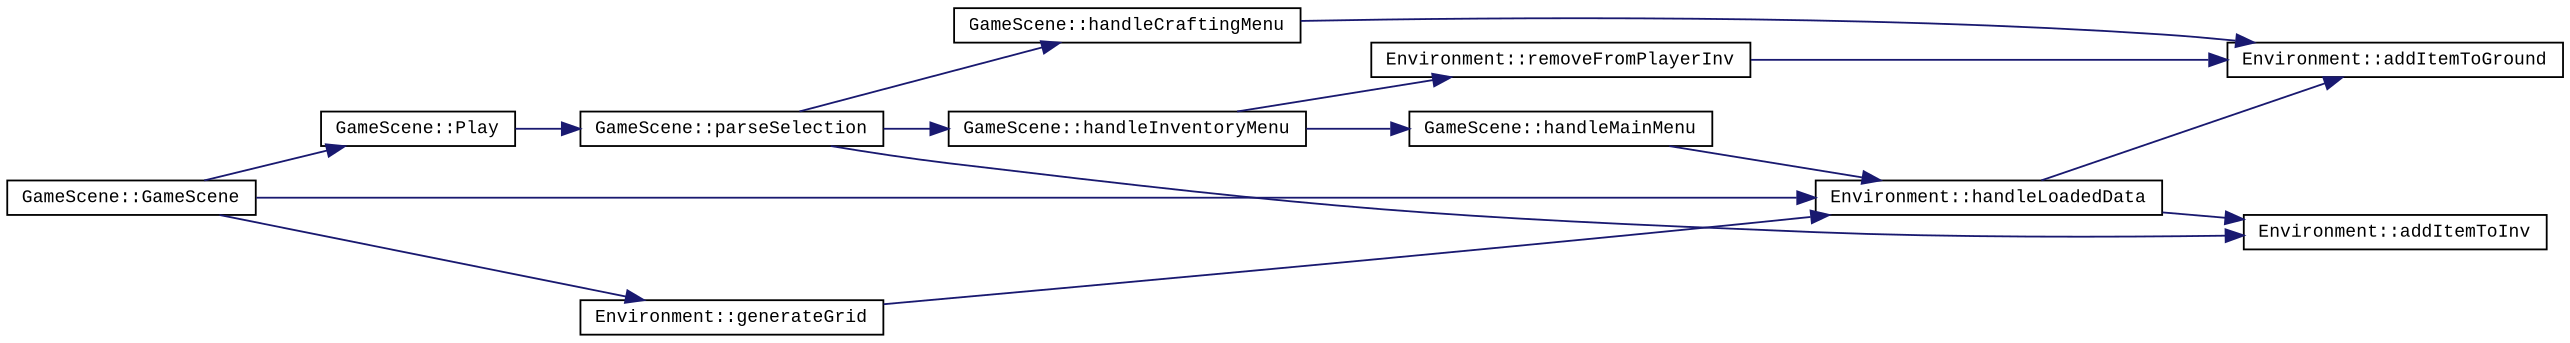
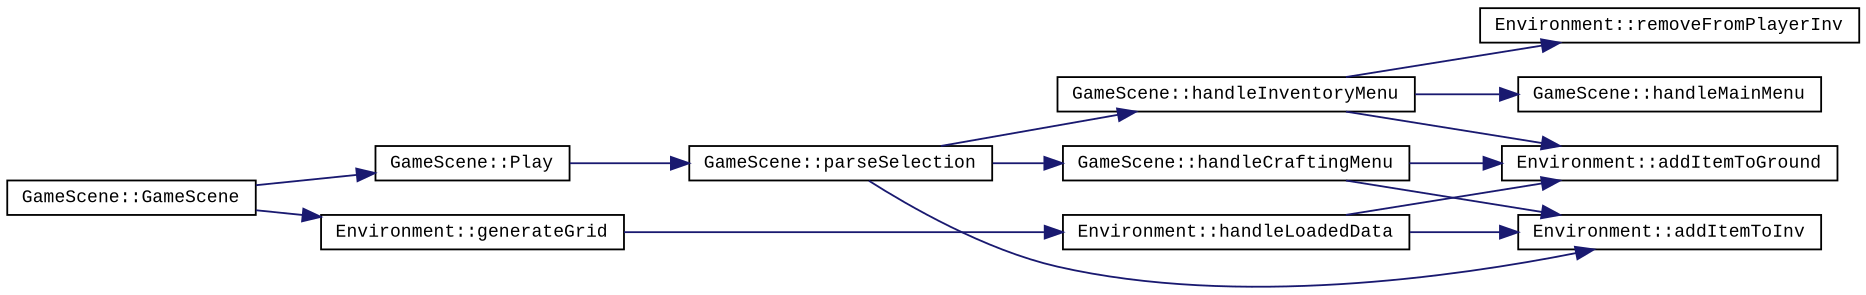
(1980, 60) -> (1444, 127)
(1766, 162) -> none
none -> (1415, 192)
(1026, 198) -> none
